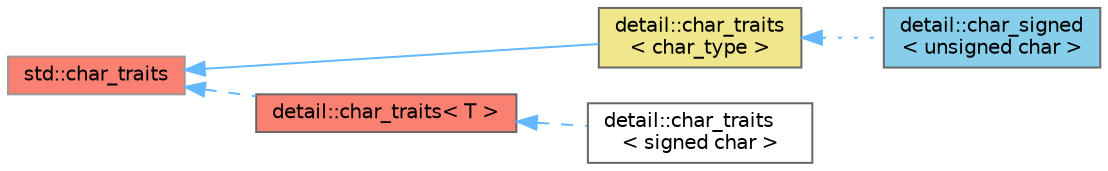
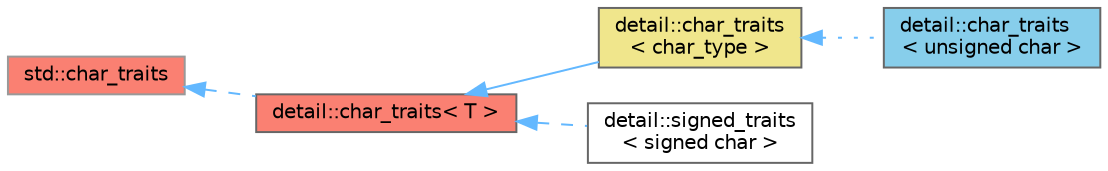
(992, 38) -> (992, 38)
(402, 56) -> (542, 76)
(700, 133) -> (700, 133)
